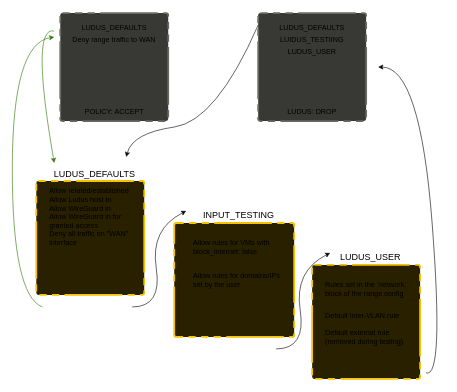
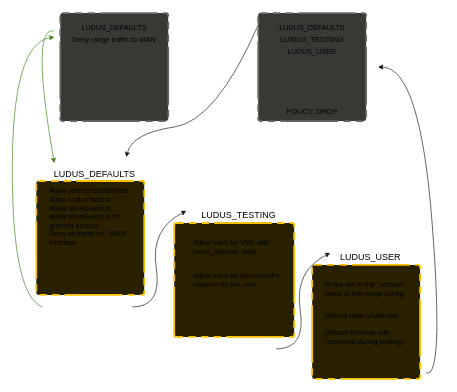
(114, 112) -> none
(312, 112) -> (312, 112)
(239, 214) -> (239, 214)
(238, 280) -> (238, 280)
